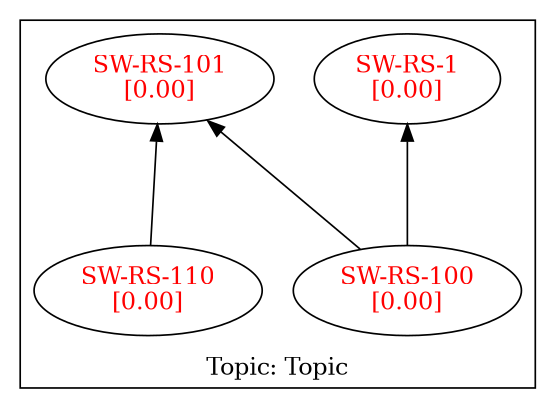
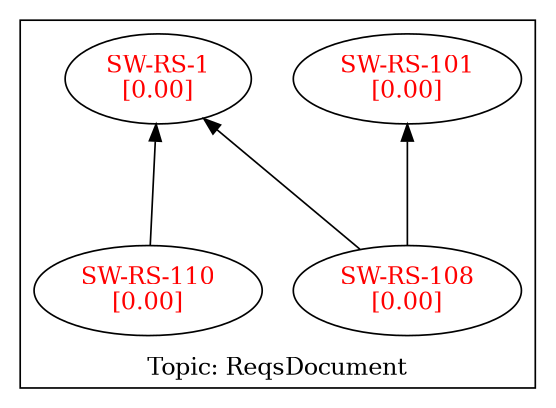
(154, 193) -> (153, 193)
(407, 291) -> (407, 291)
(278, 369) -> (278, 369)
